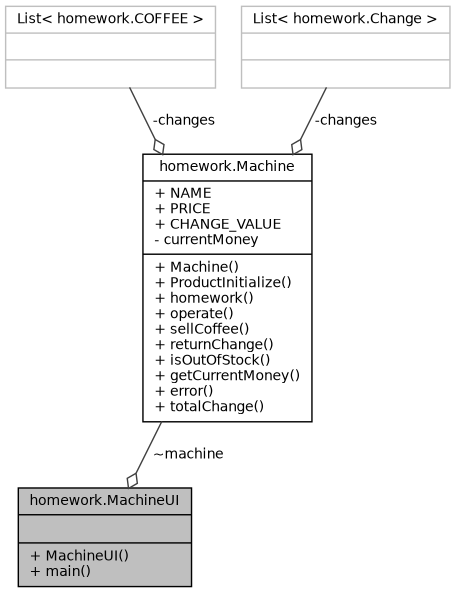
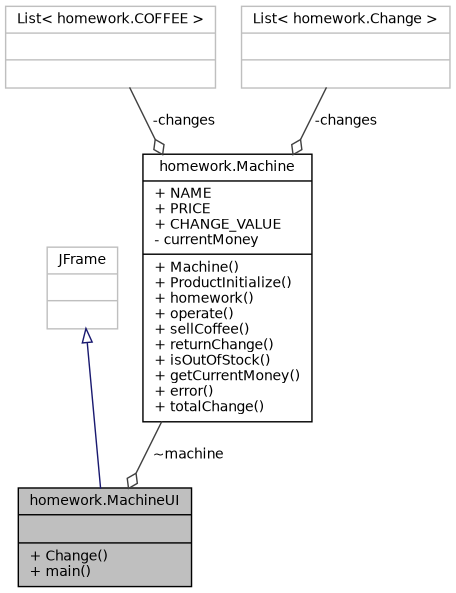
none -> (82, 288)
(80, 556) -> (69, 556)
